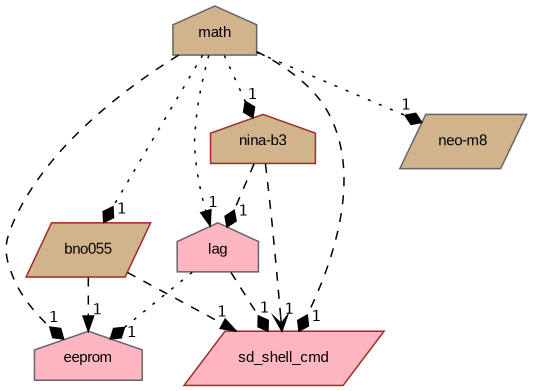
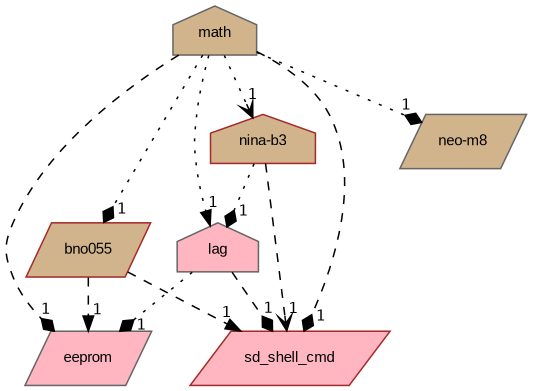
(235, 78) -> (235, 80)
(244, 187) -> (244, 187)
(88, 358) -> (88, 358)
